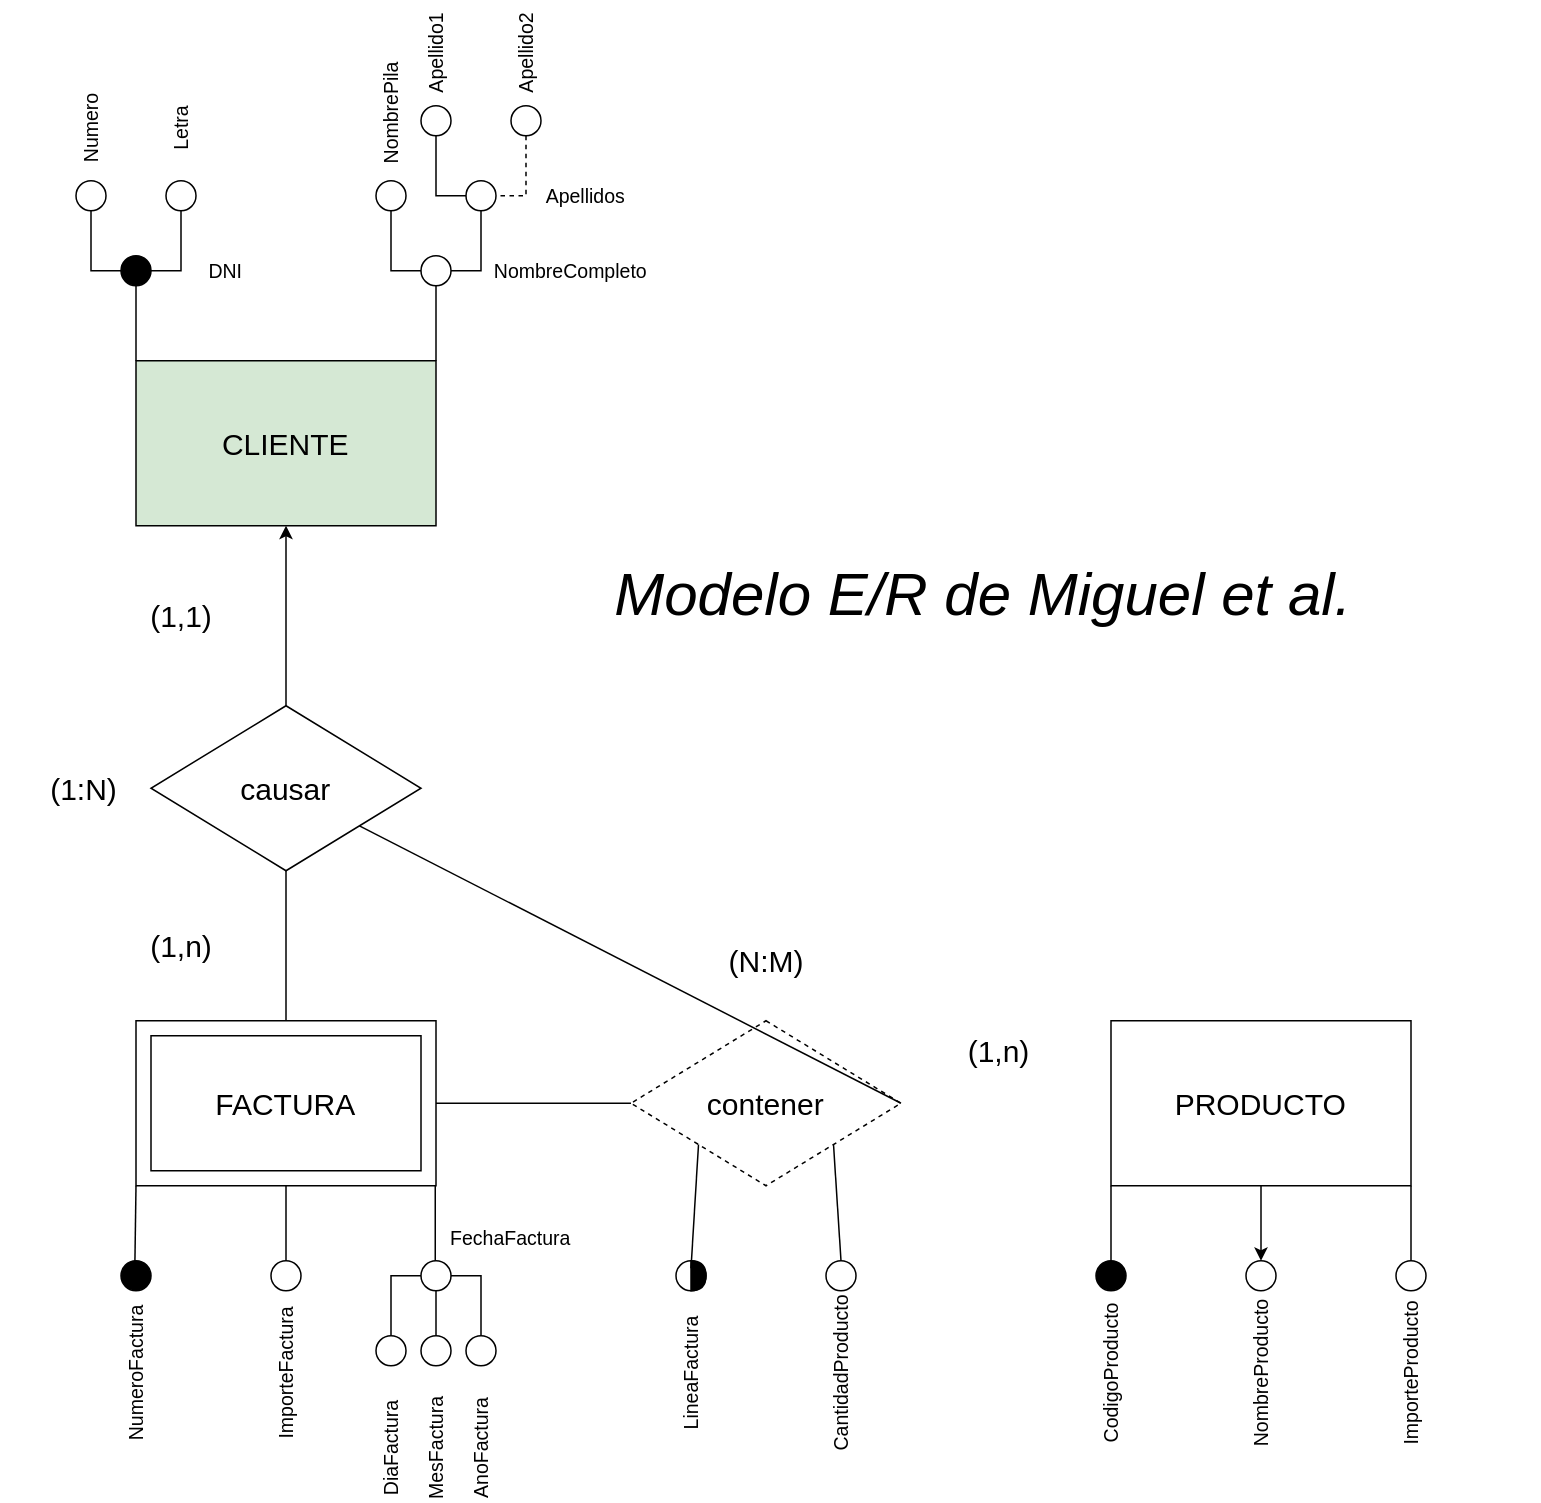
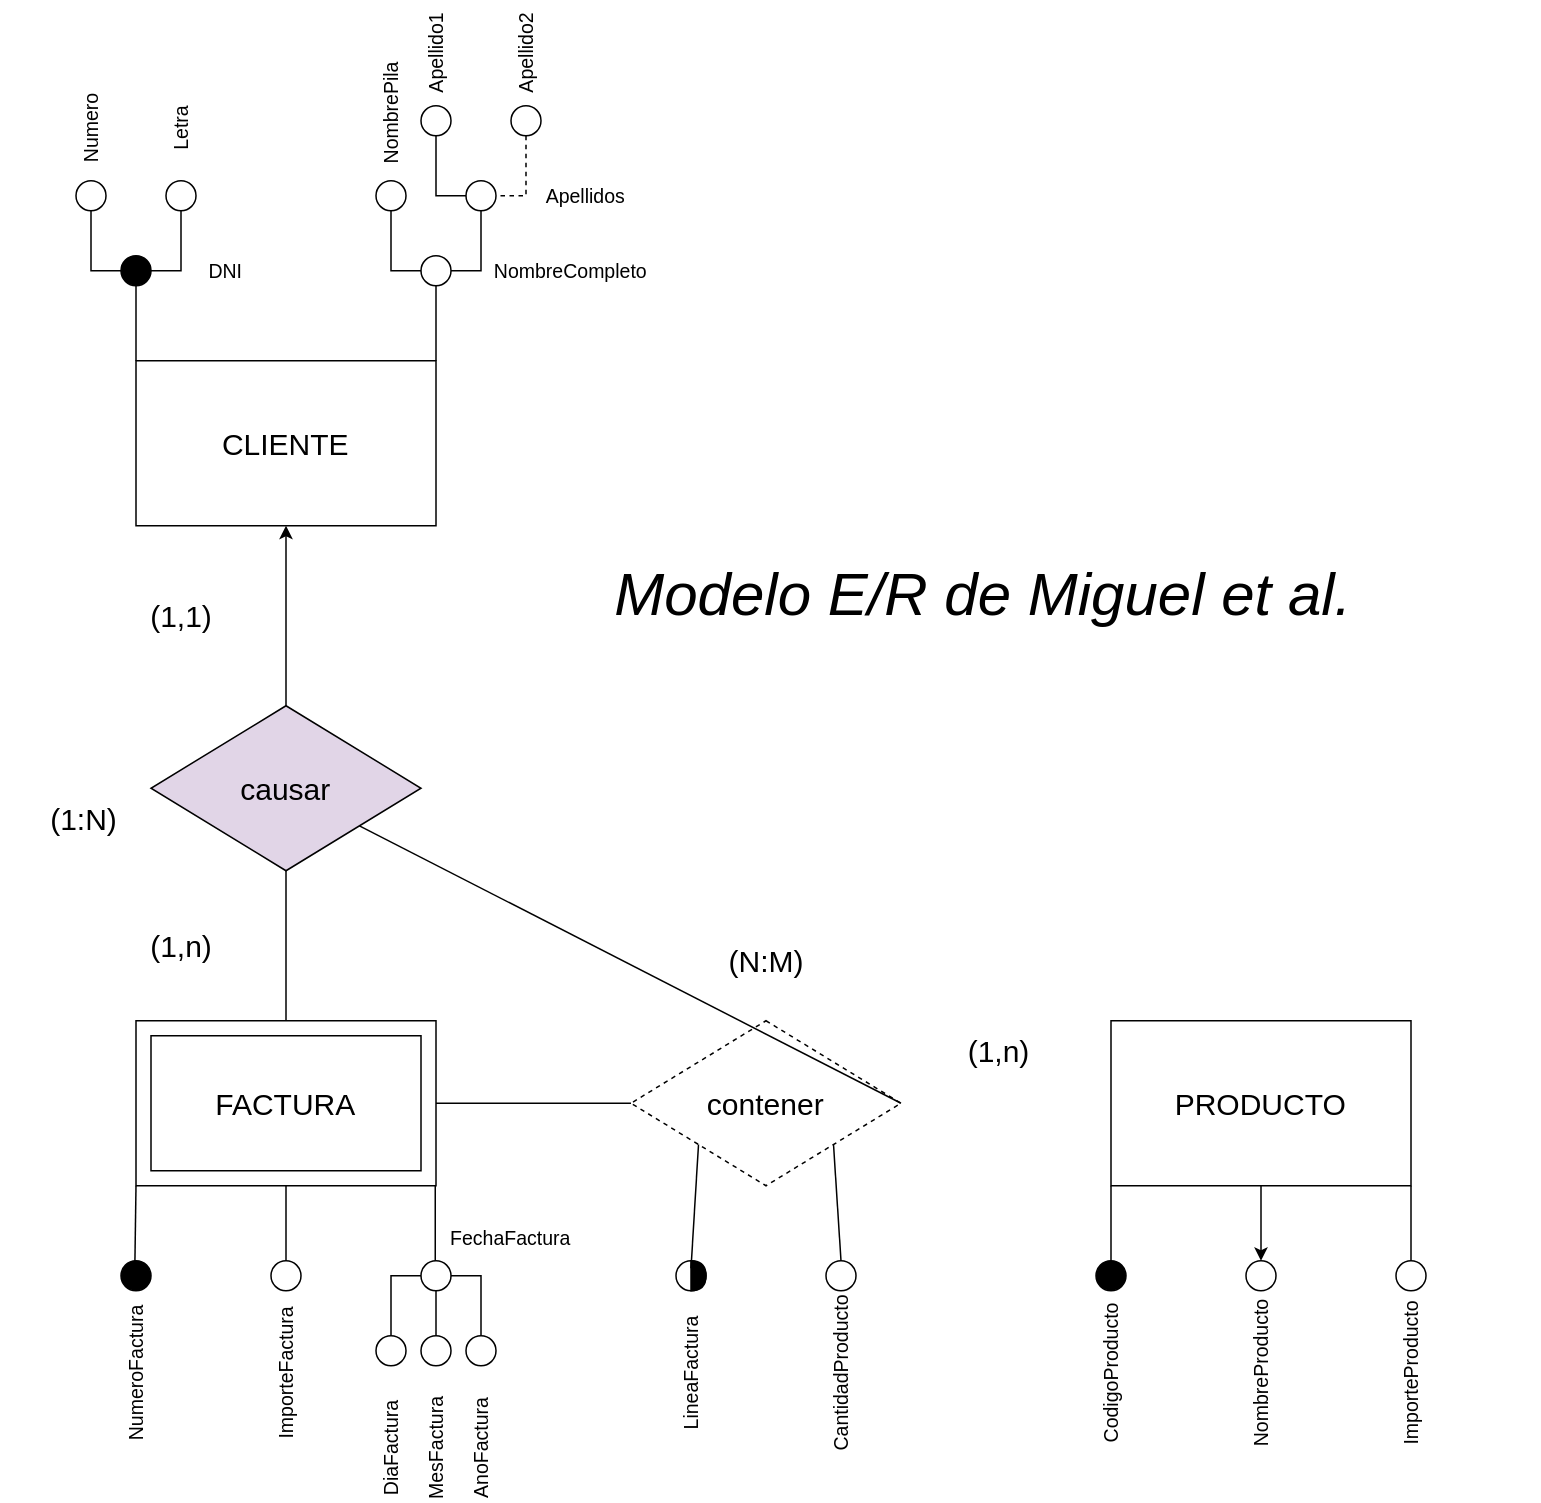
(286, 443) -> (286, 443)
(83, 788) -> (83, 818)
(286, 788) -> (286, 788)
